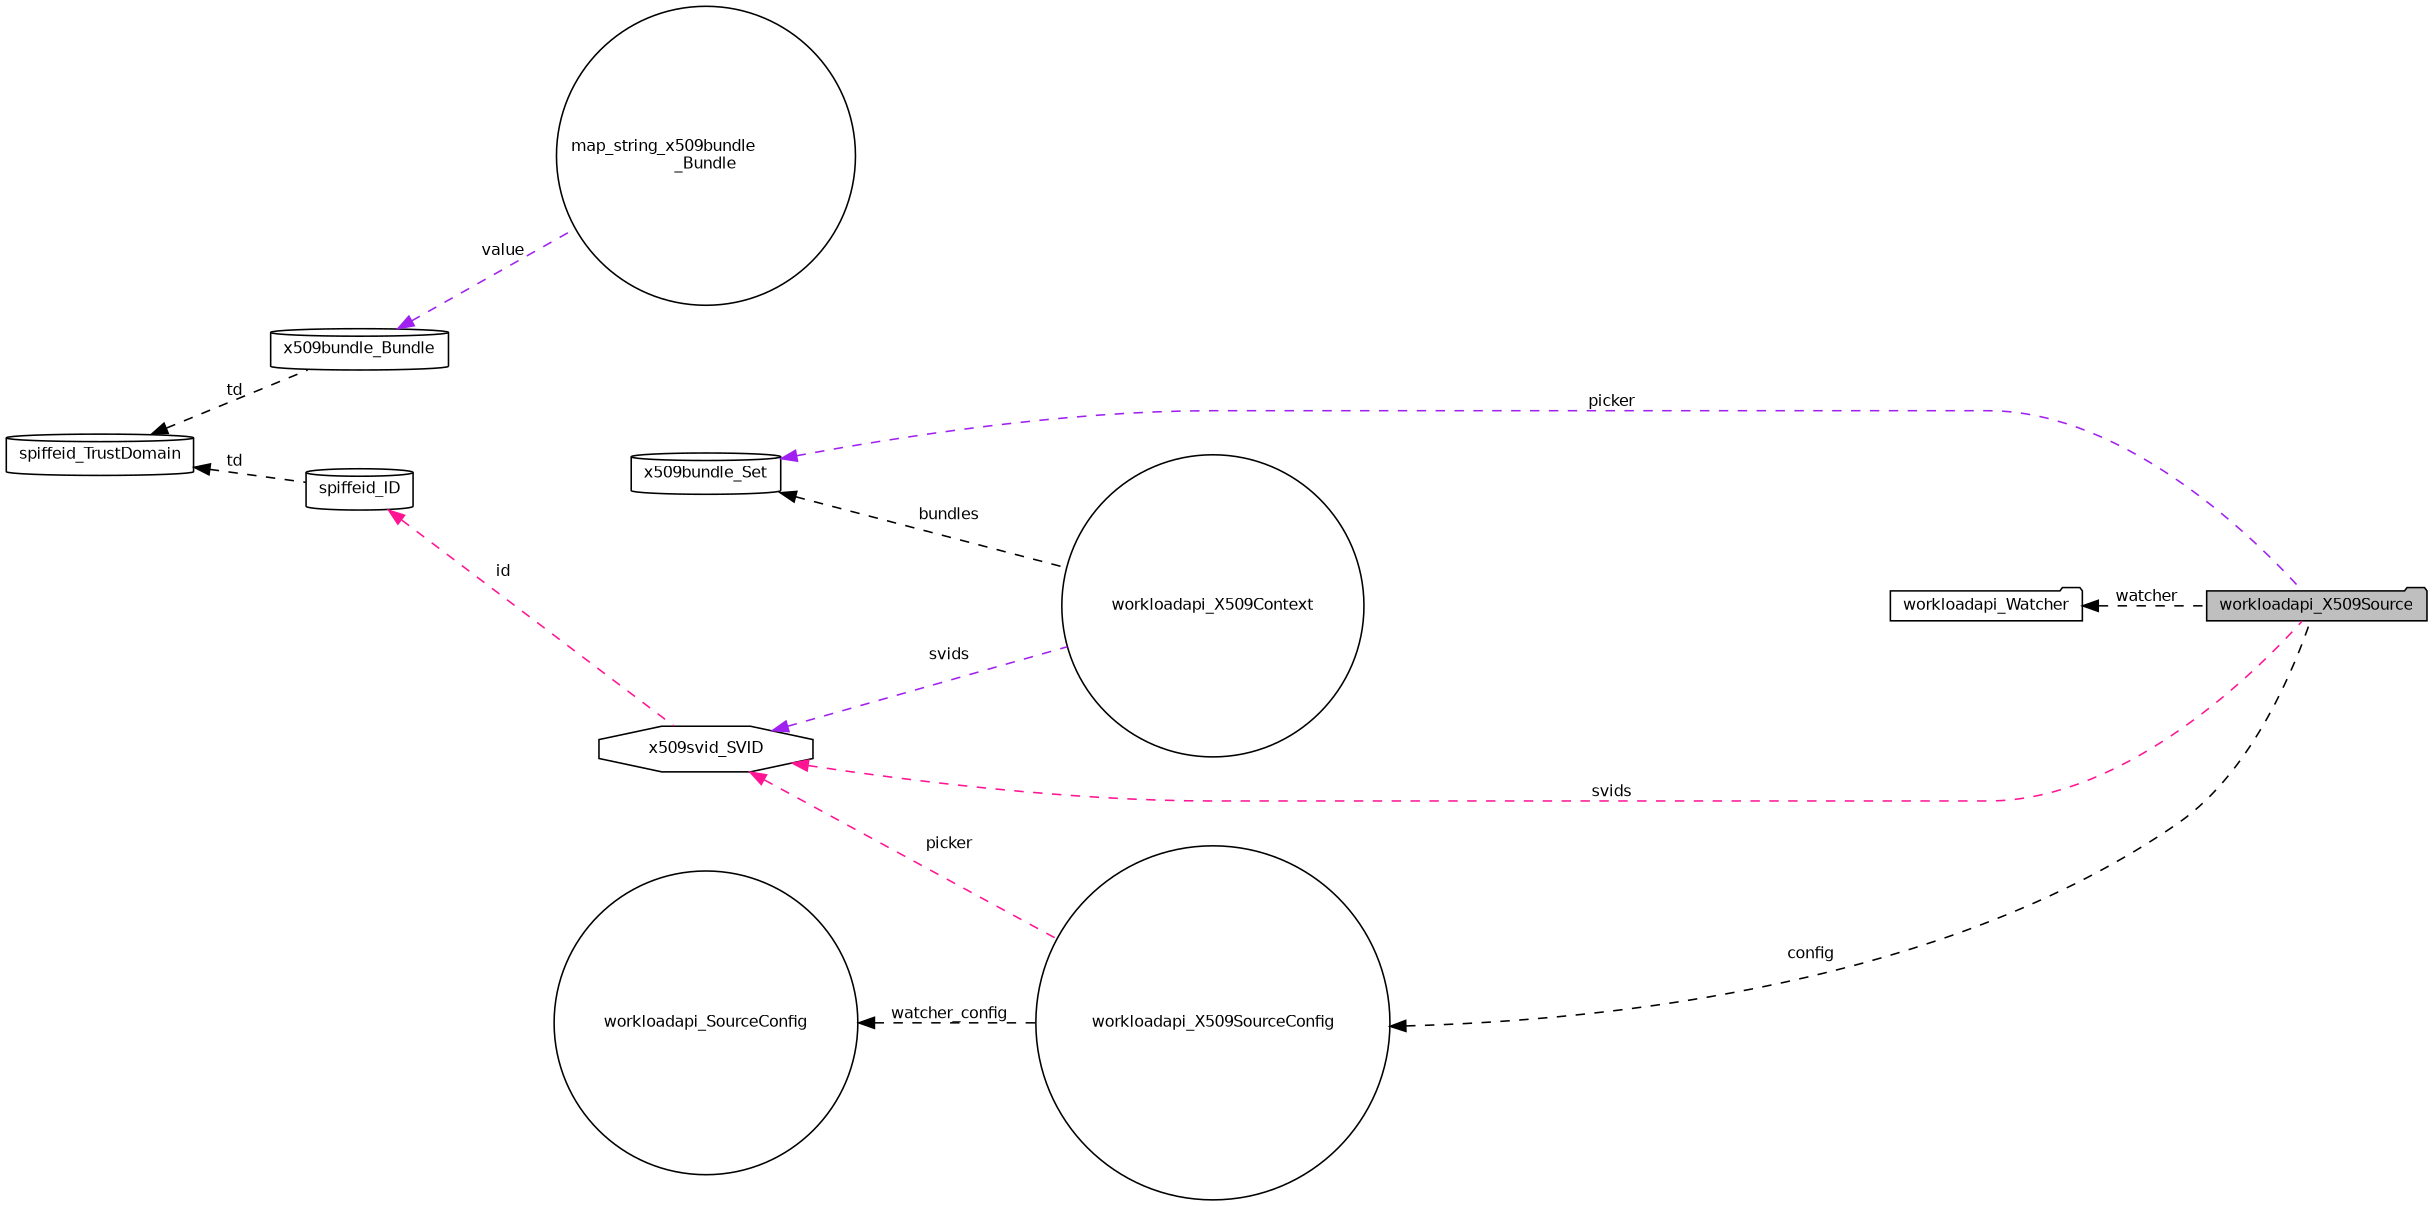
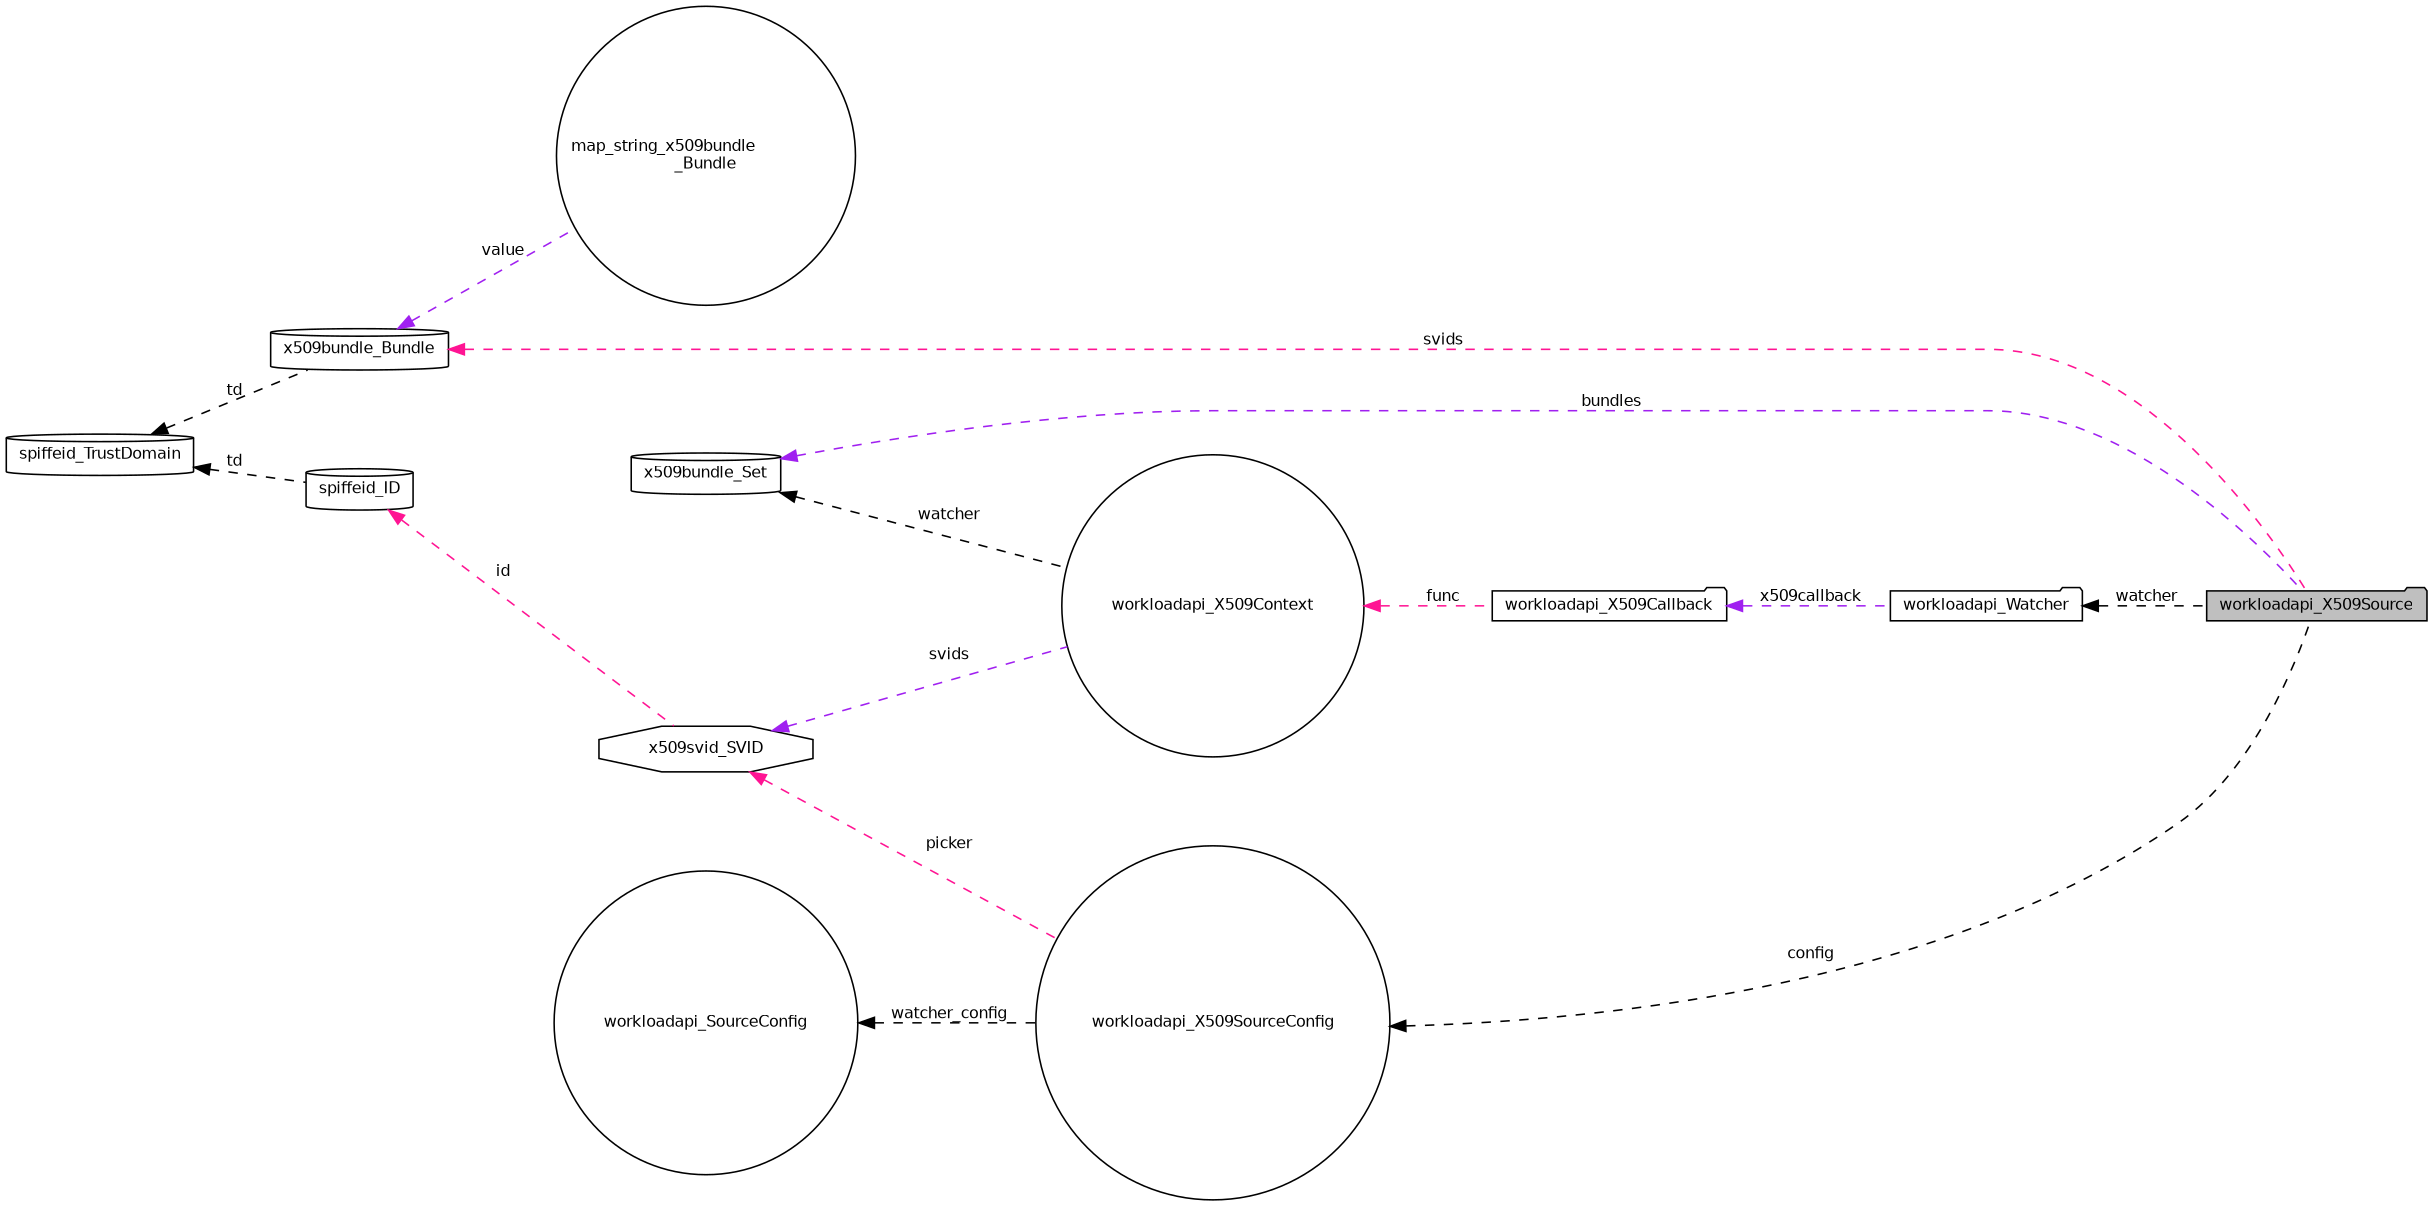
(1609, 402) -> (1609, 402)
(947, 515) -> (947, 515)
none -> (1609, 606)
(1583, 801) -> (1434, 349)
